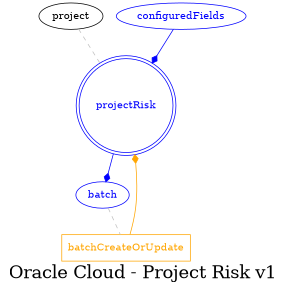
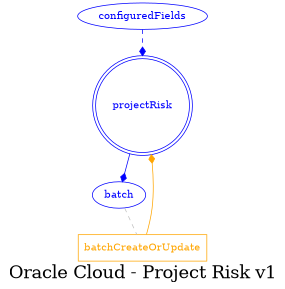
(71, 16) -> none
(165, 42) -> (143, 38)
